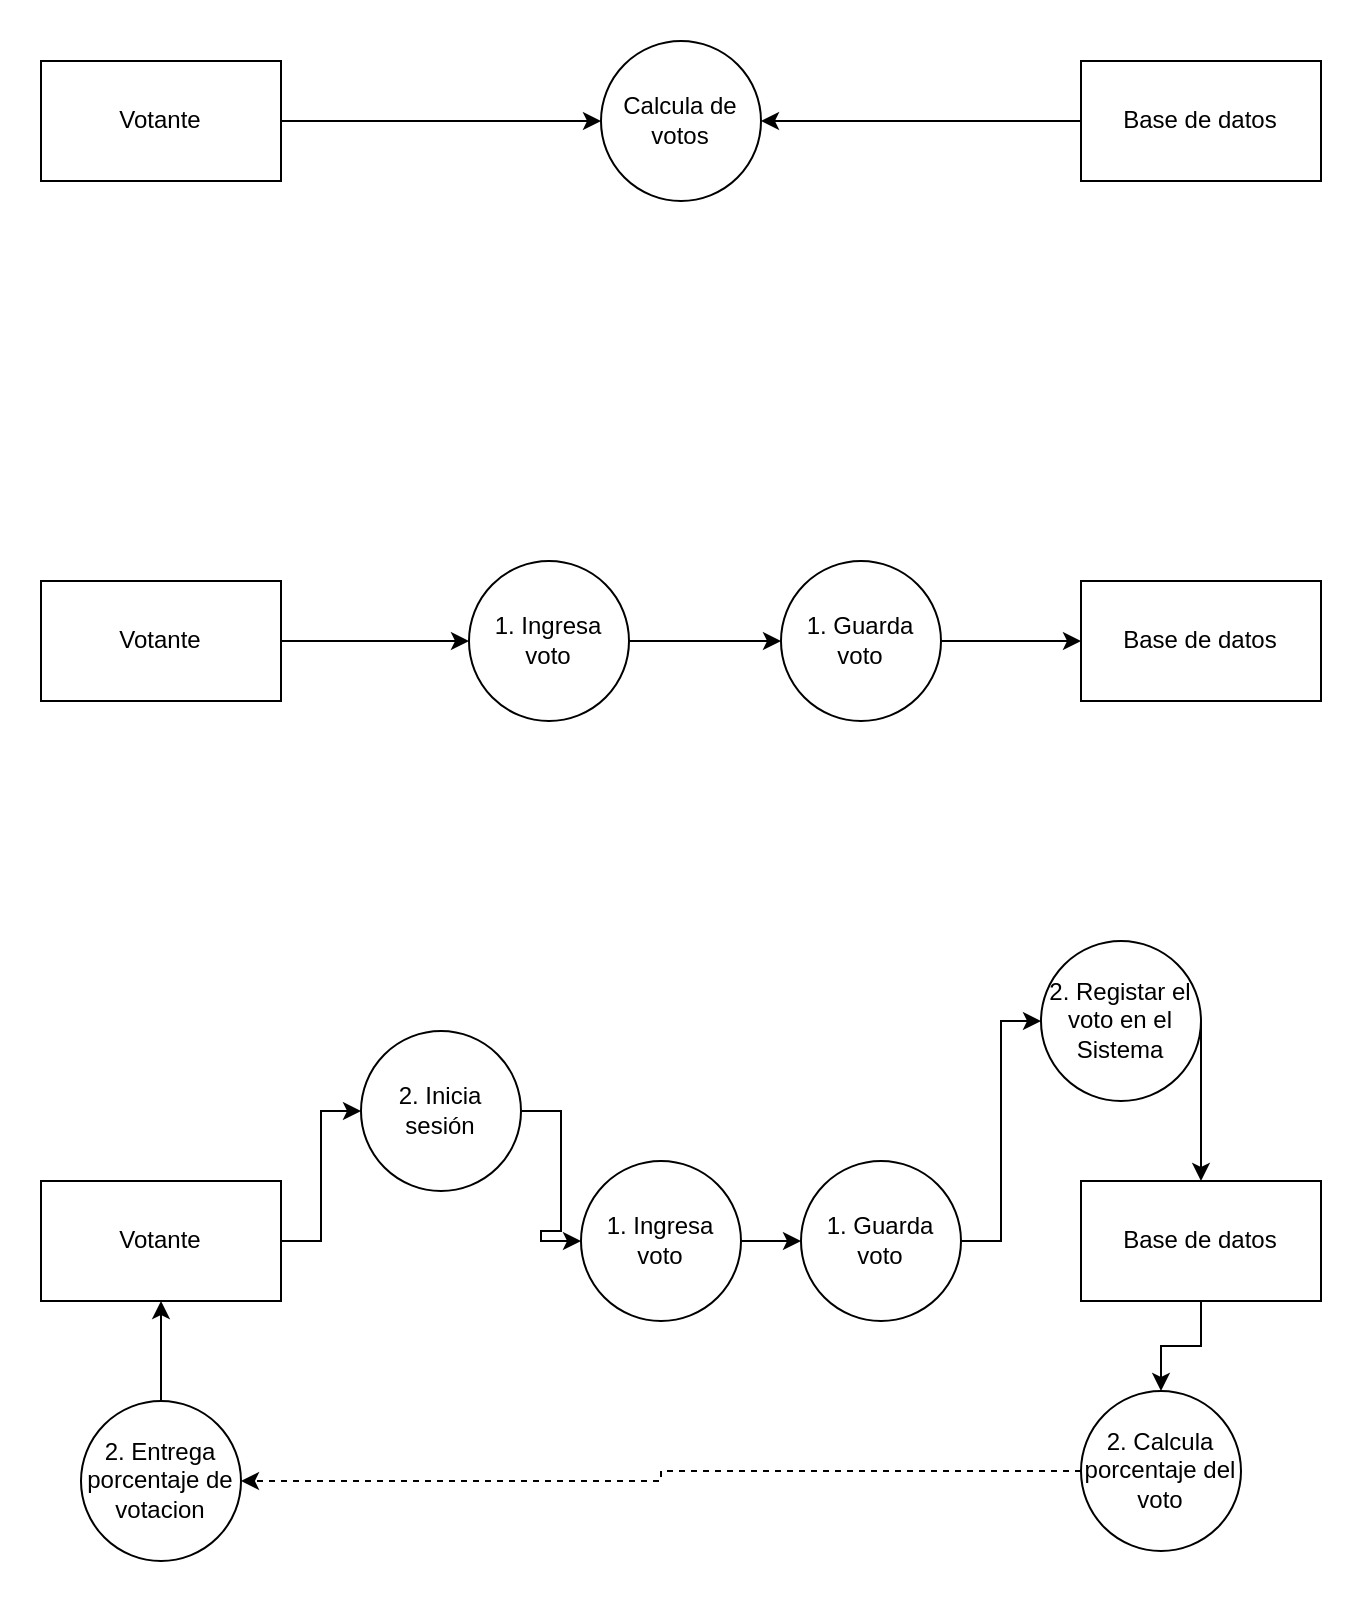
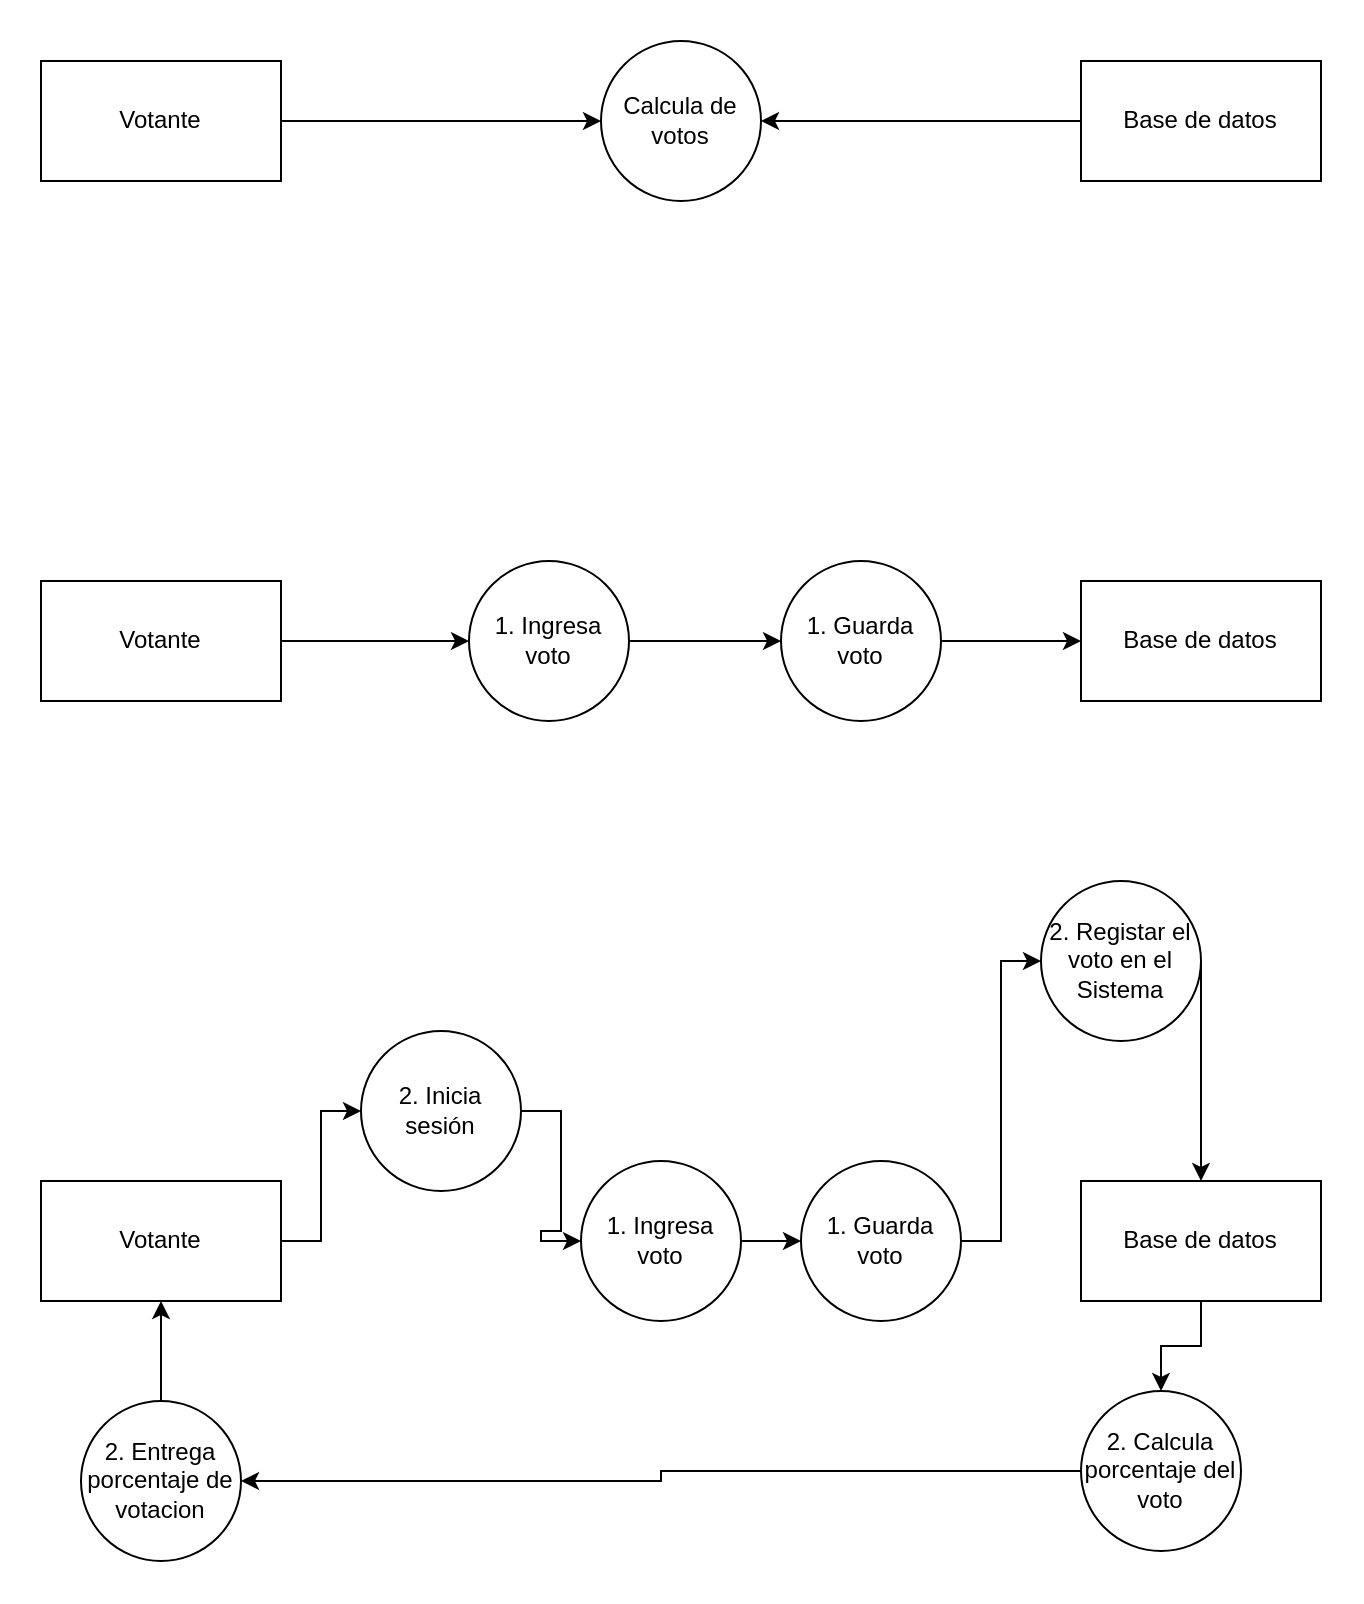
(1121, 1021) -> (1121, 961)
(661, 1472) -> (661, 1472)
